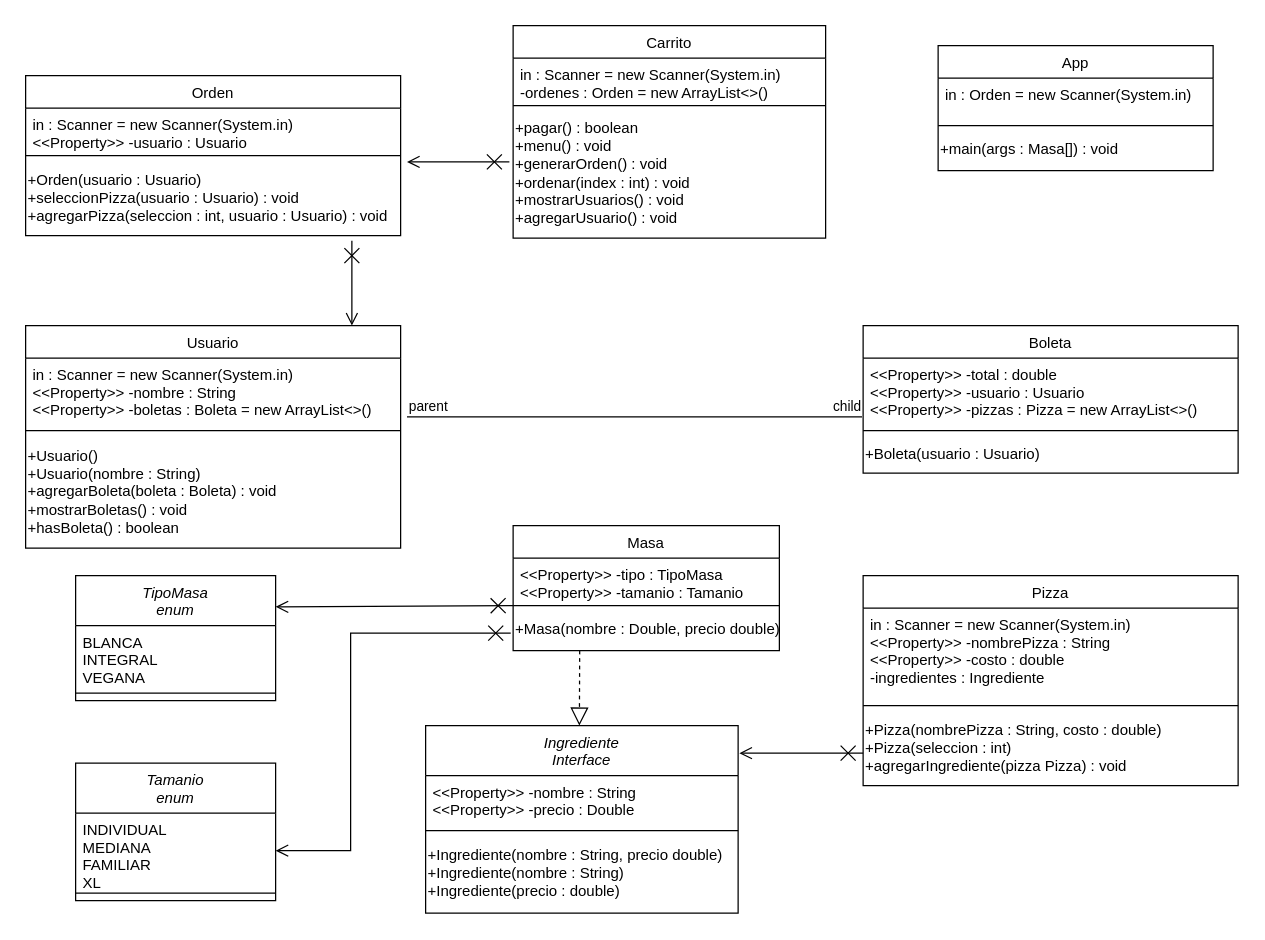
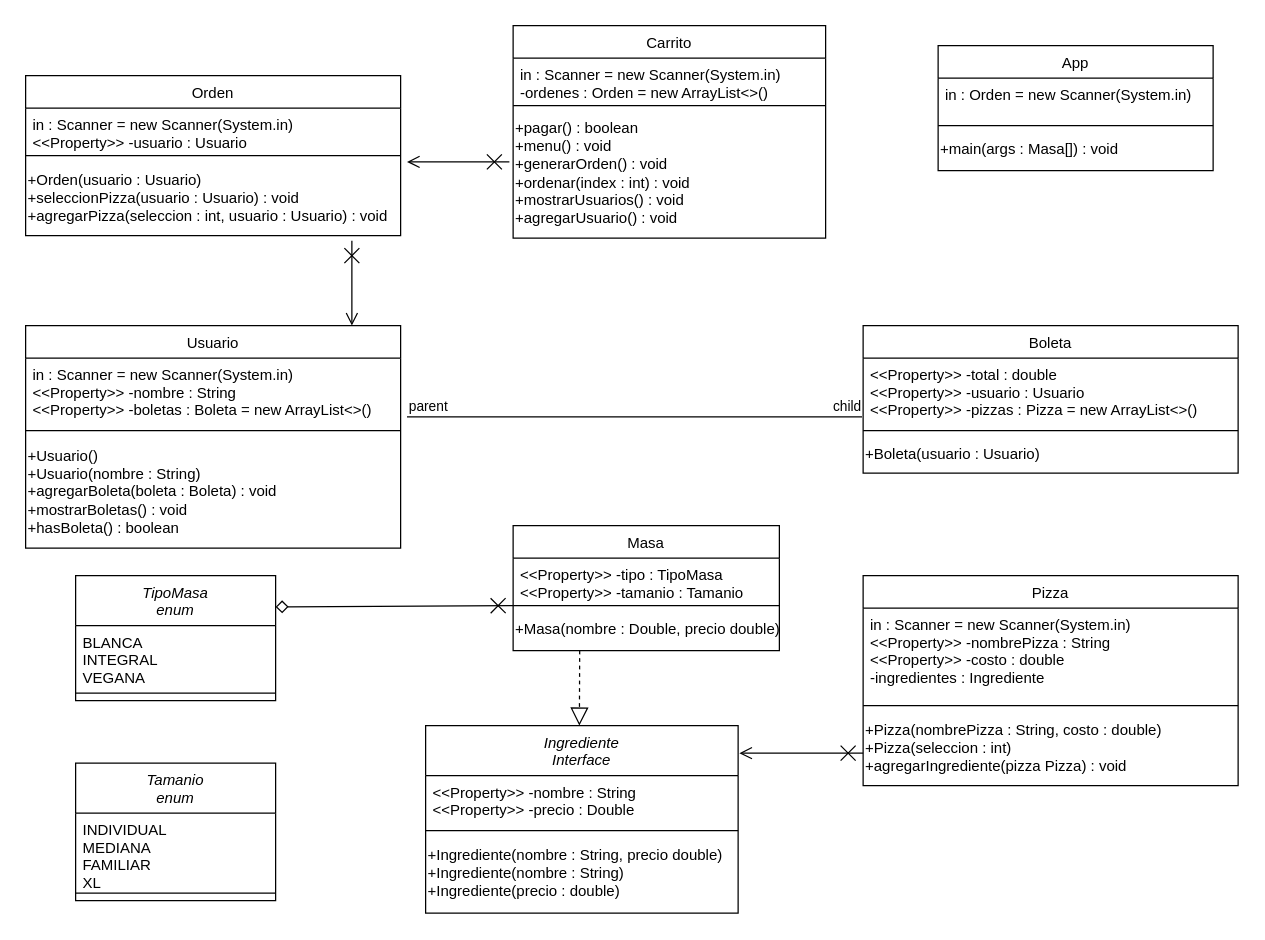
(283, 607) -> (288, 607)
(351, 697) -> none
